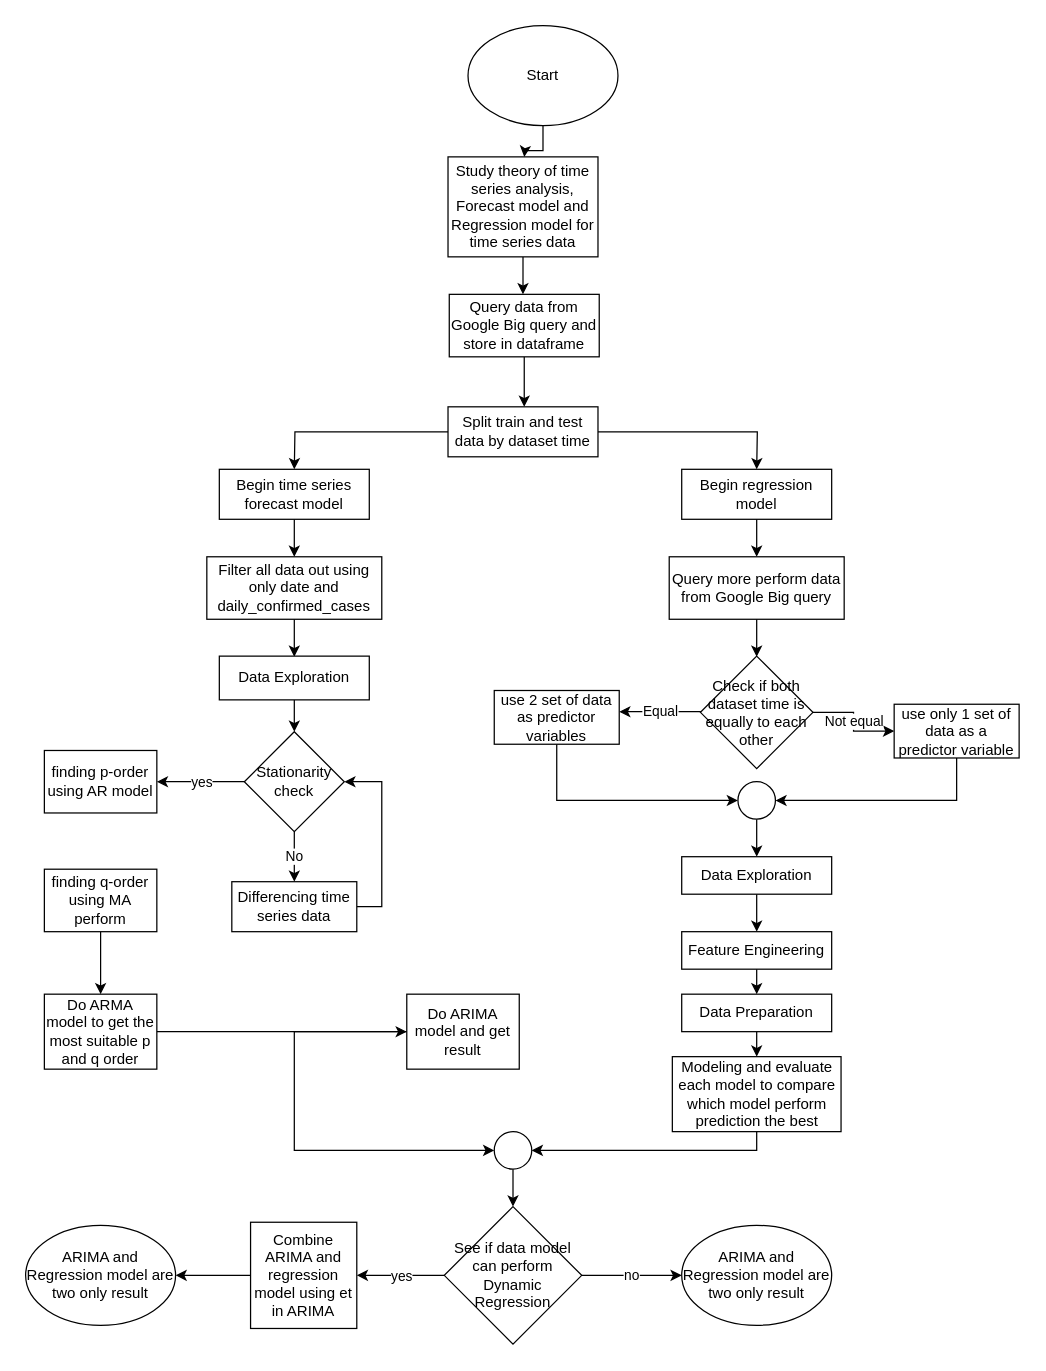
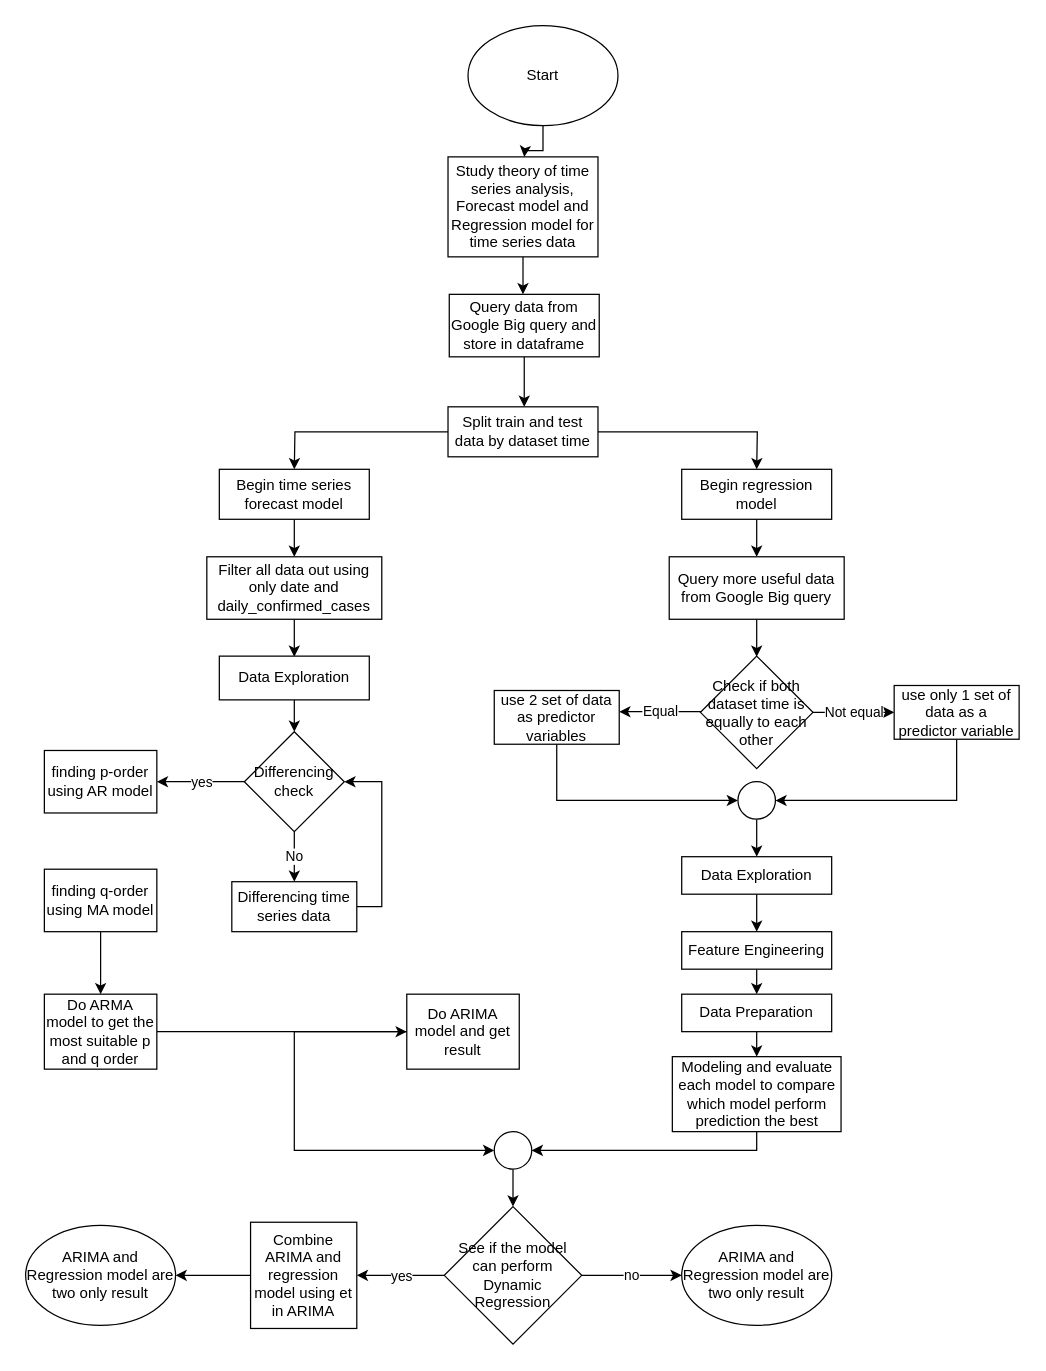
(757, 588) -> (757, 588)
(957, 731) -> (957, 713)
(294, 782) -> (294, 782)
(101, 901) -> (101, 901)
(513, 1276) -> (513, 1276)
